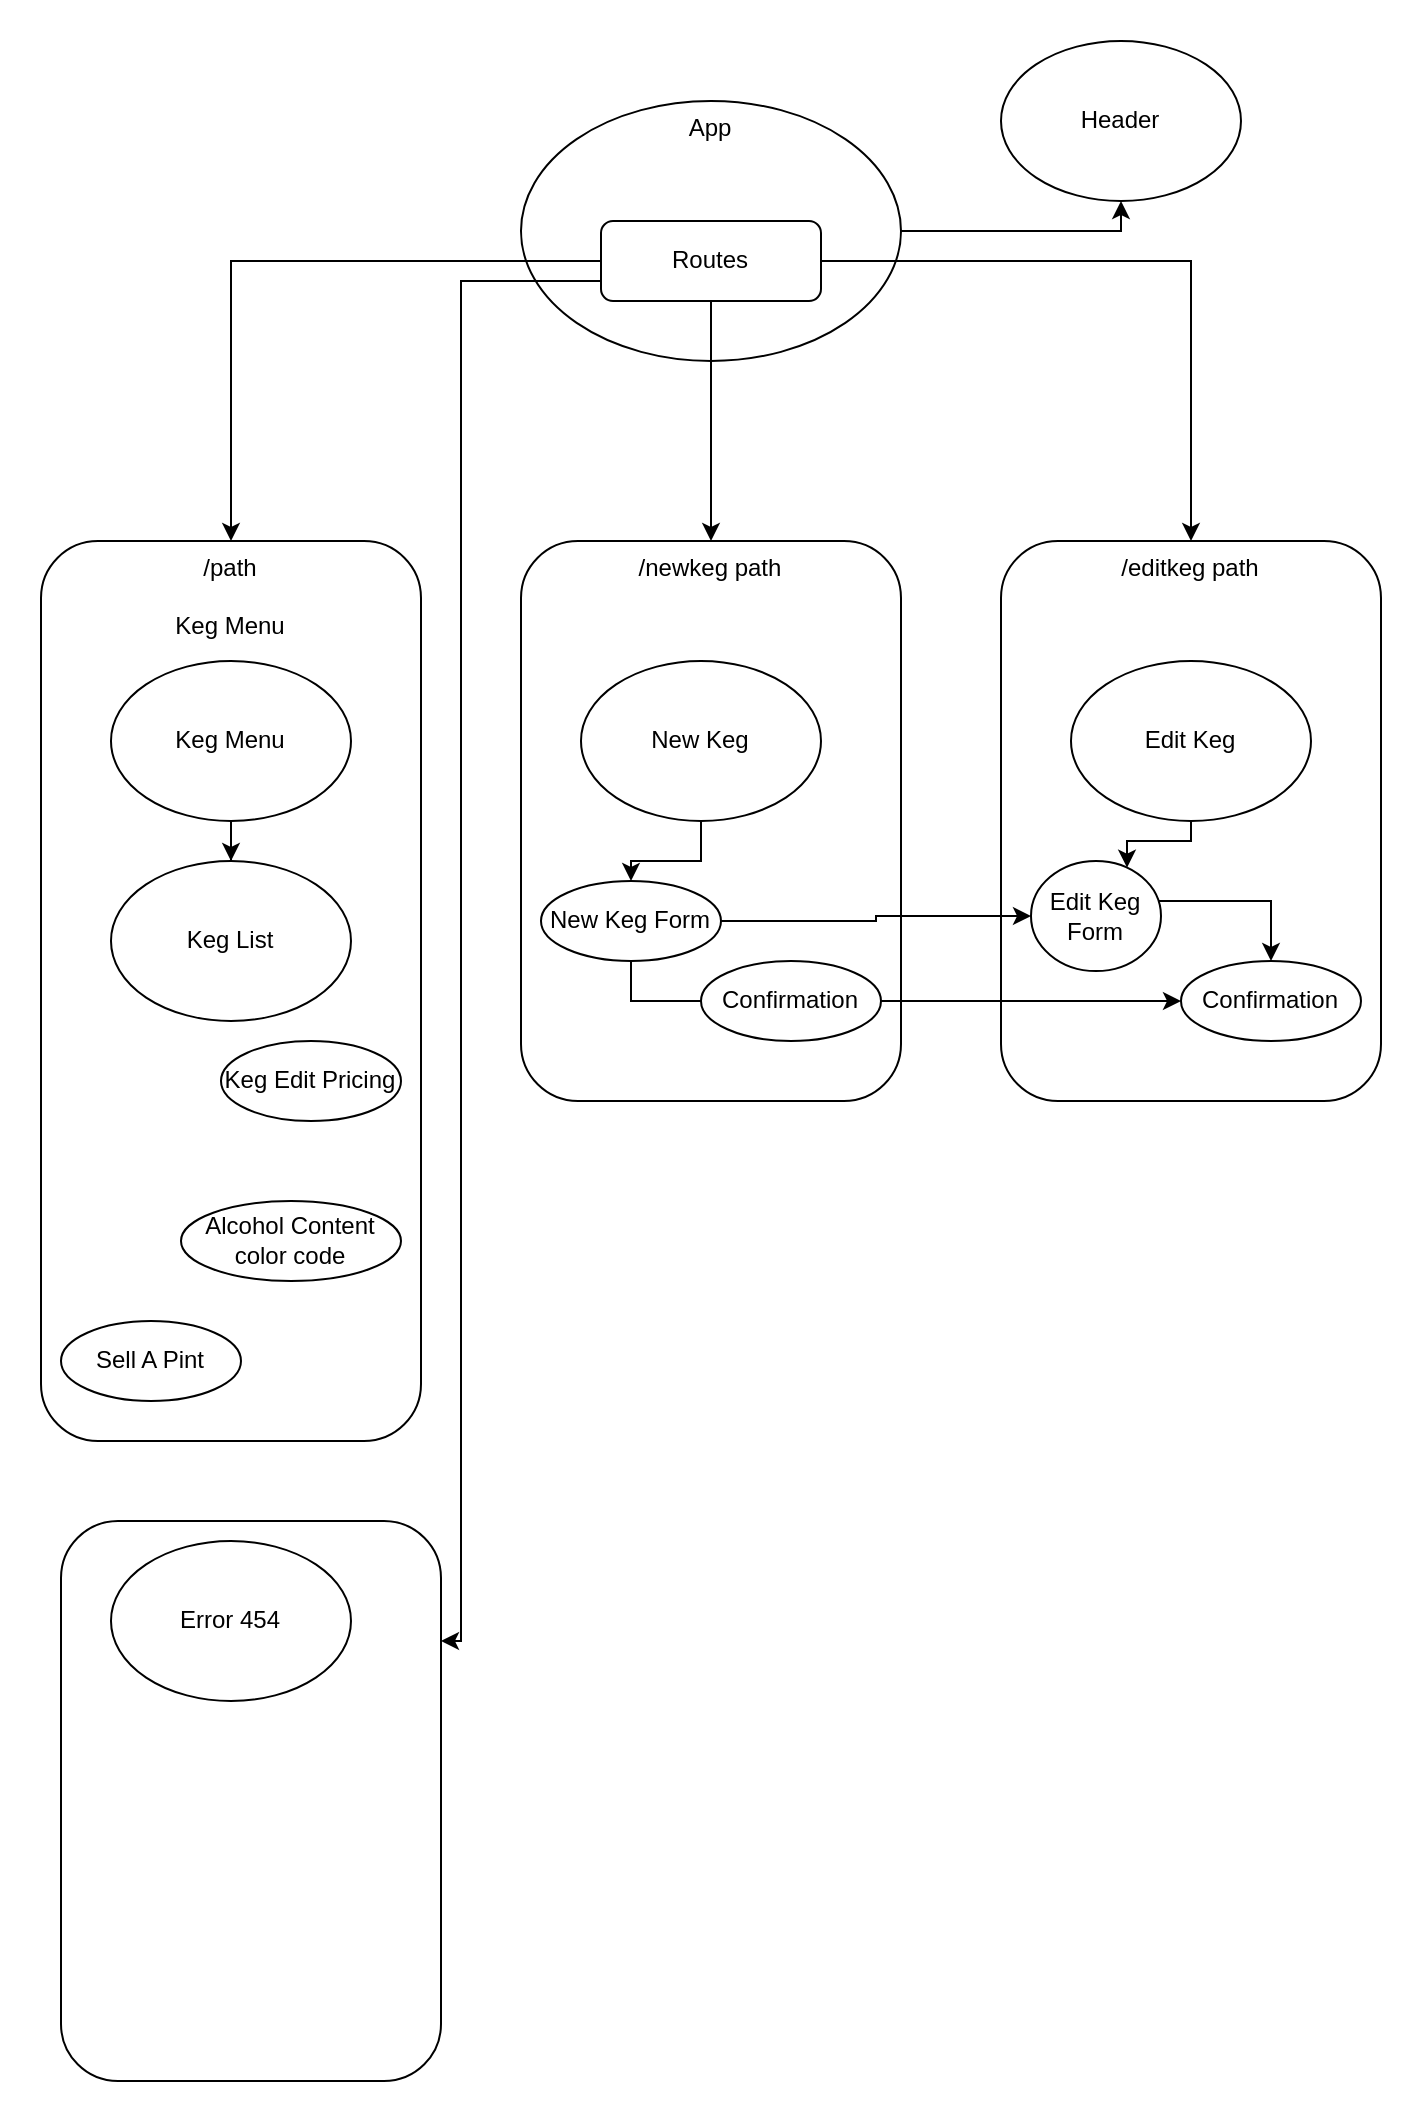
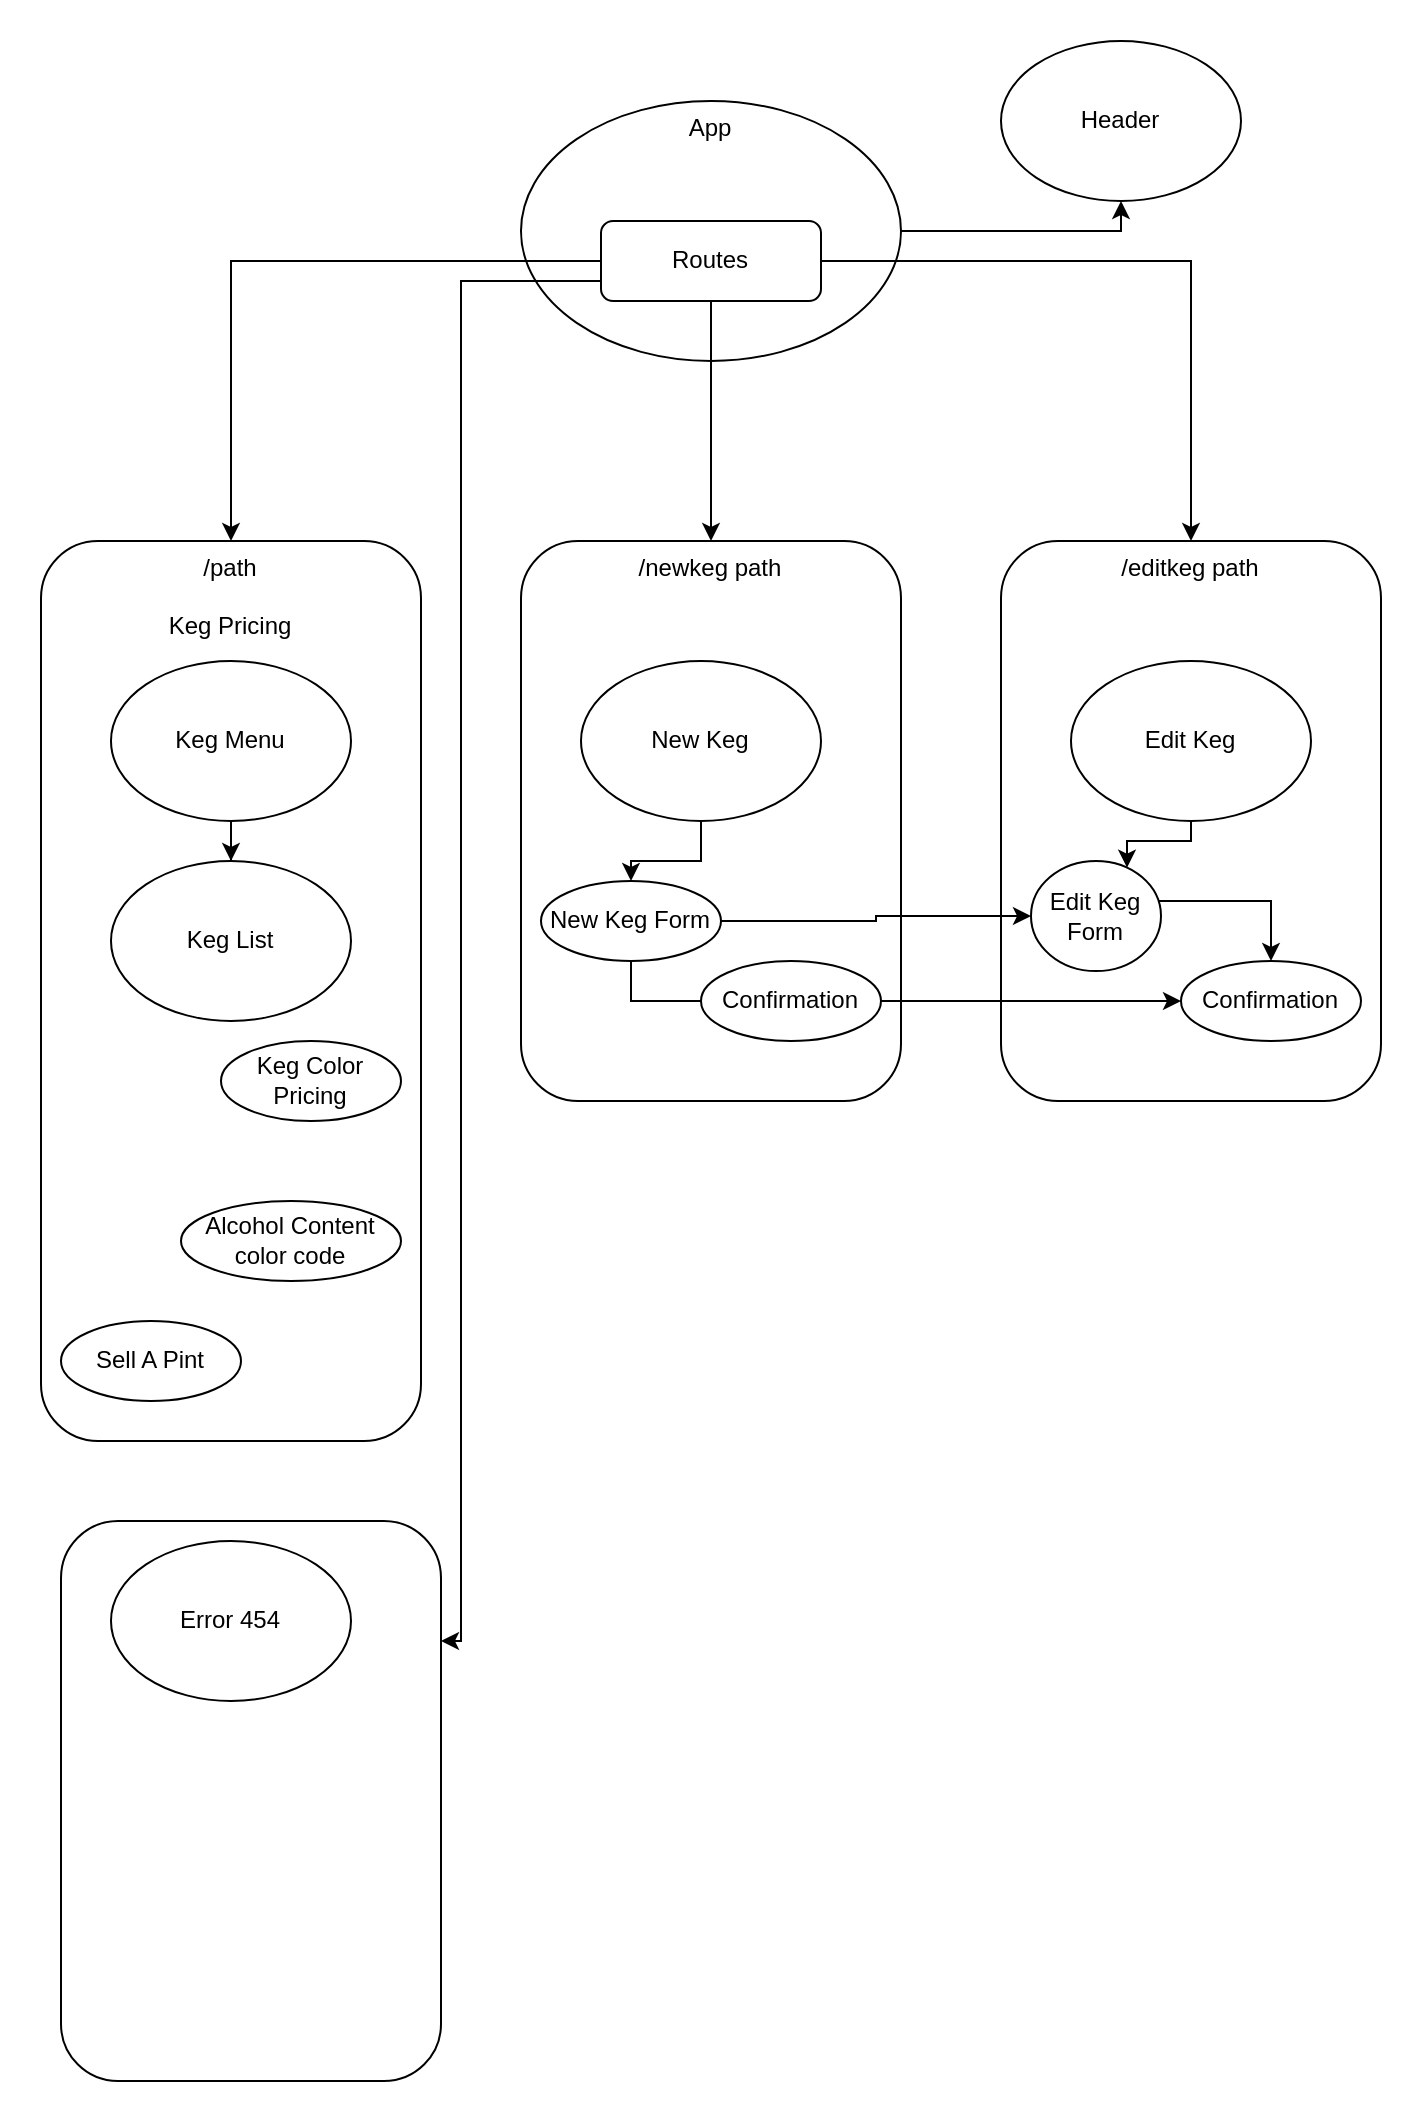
(231, 584) -> (231, 584)
(311, 1081) -> (311, 1081)
